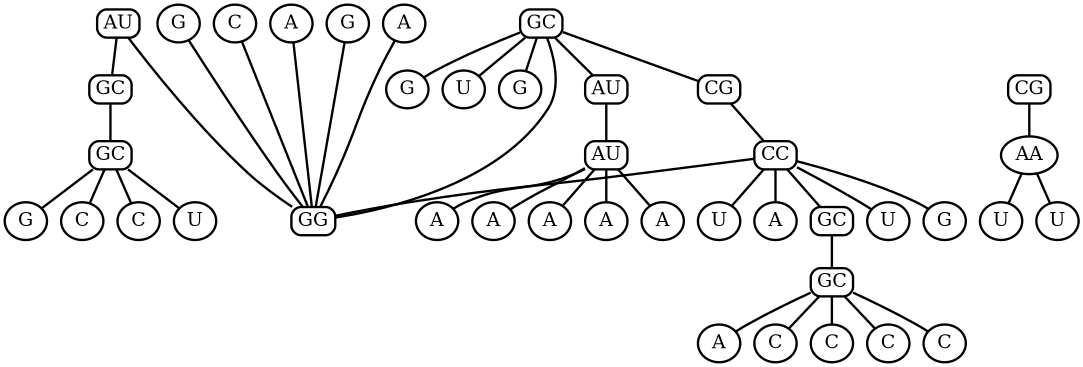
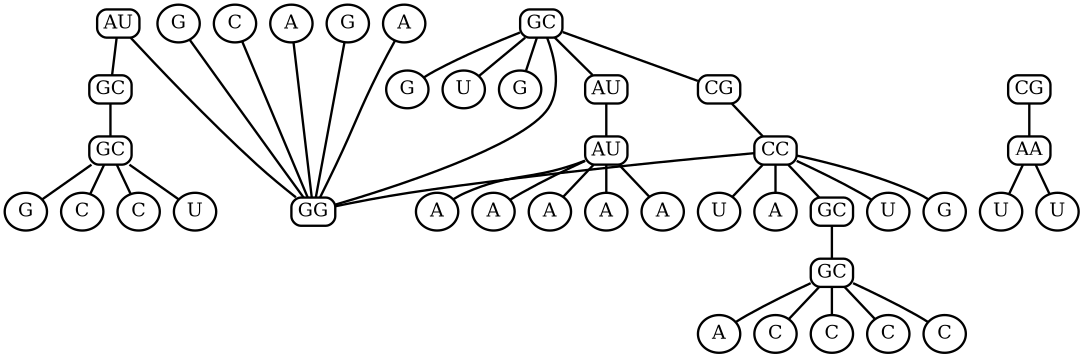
(1029, 155) -> (1029, 151)
